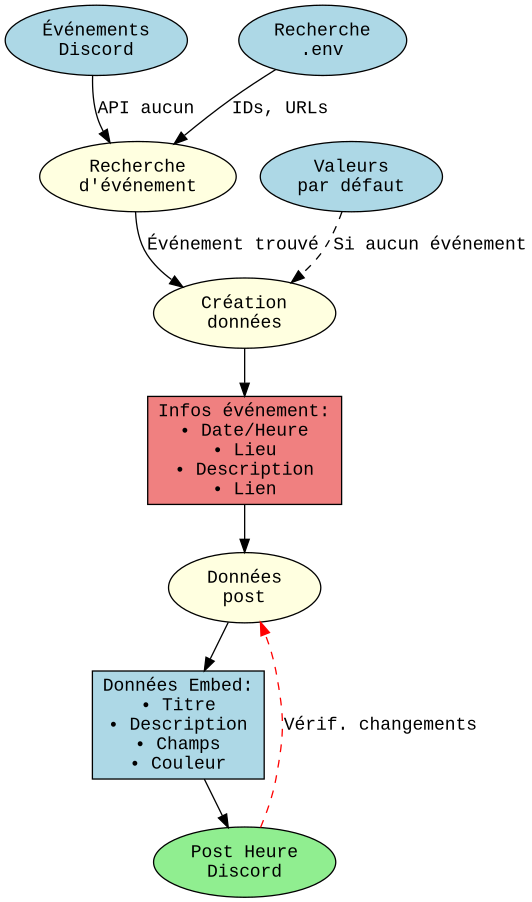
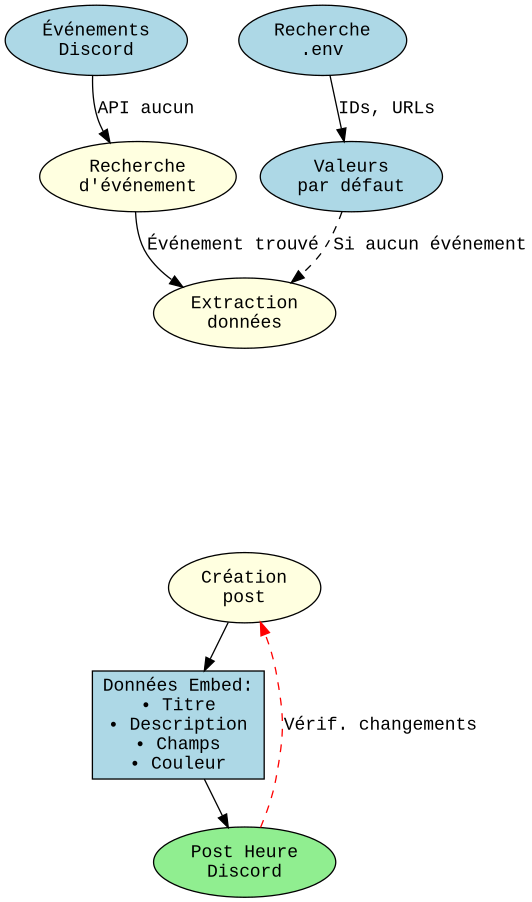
(229, 101) -> (336, 102)
(245, 313) -> (245, 313)
(245, 450) -> none
(245, 588) -> (245, 588)
